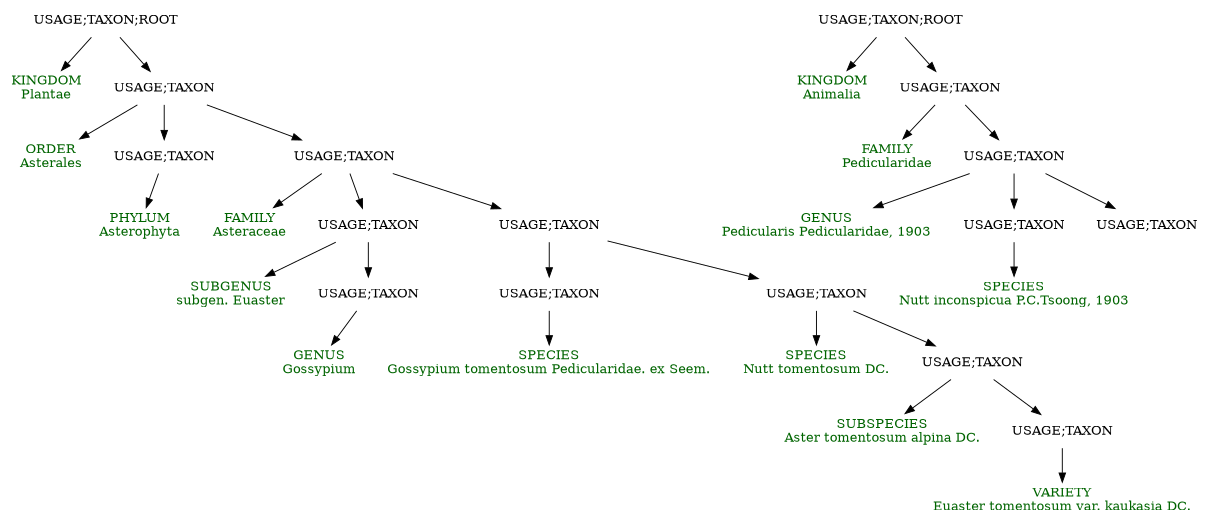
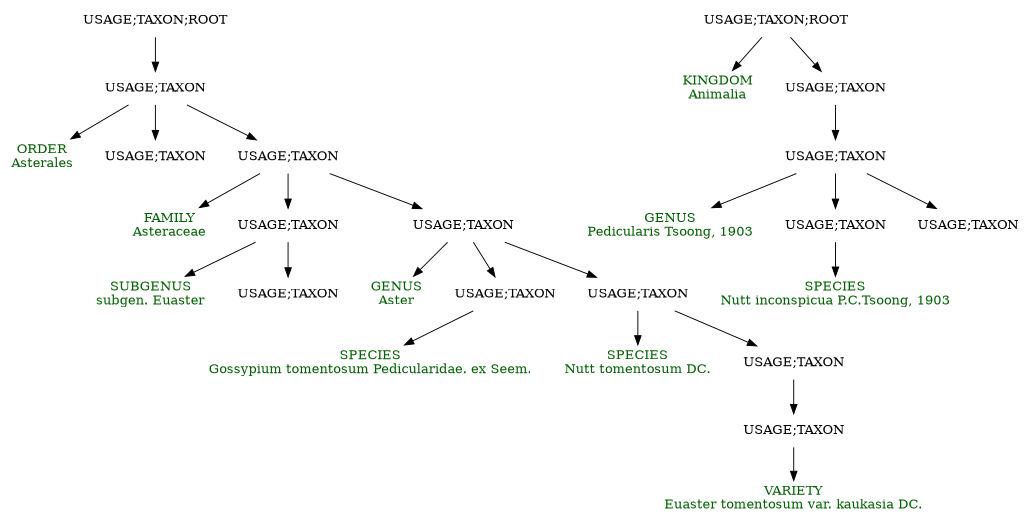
(46, 88) -> none
(887, 157) -> none
(140, 225) -> none
(827, 225) -> (670, 225)
none -> (397, 294)
(319, 363) -> none
(882, 431) -> none
